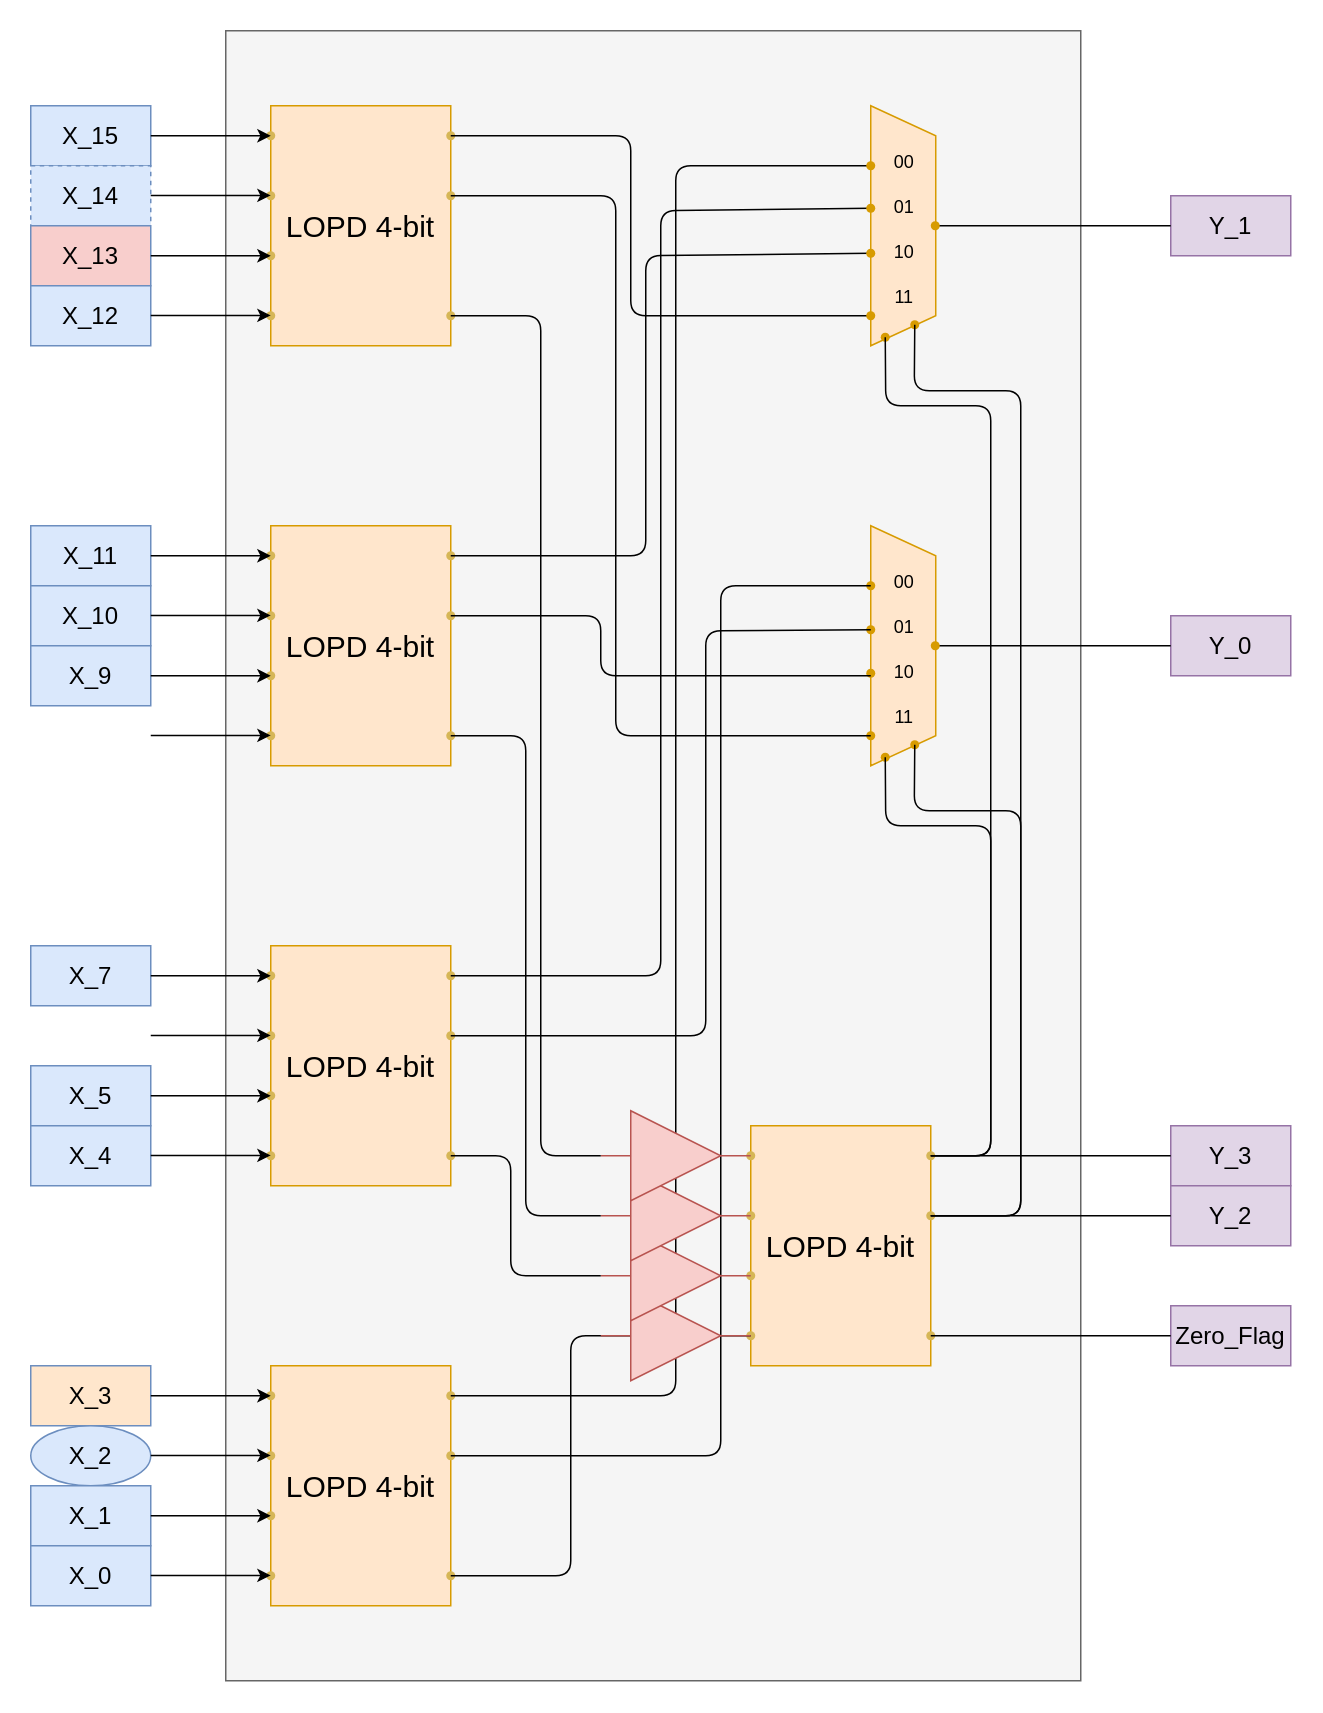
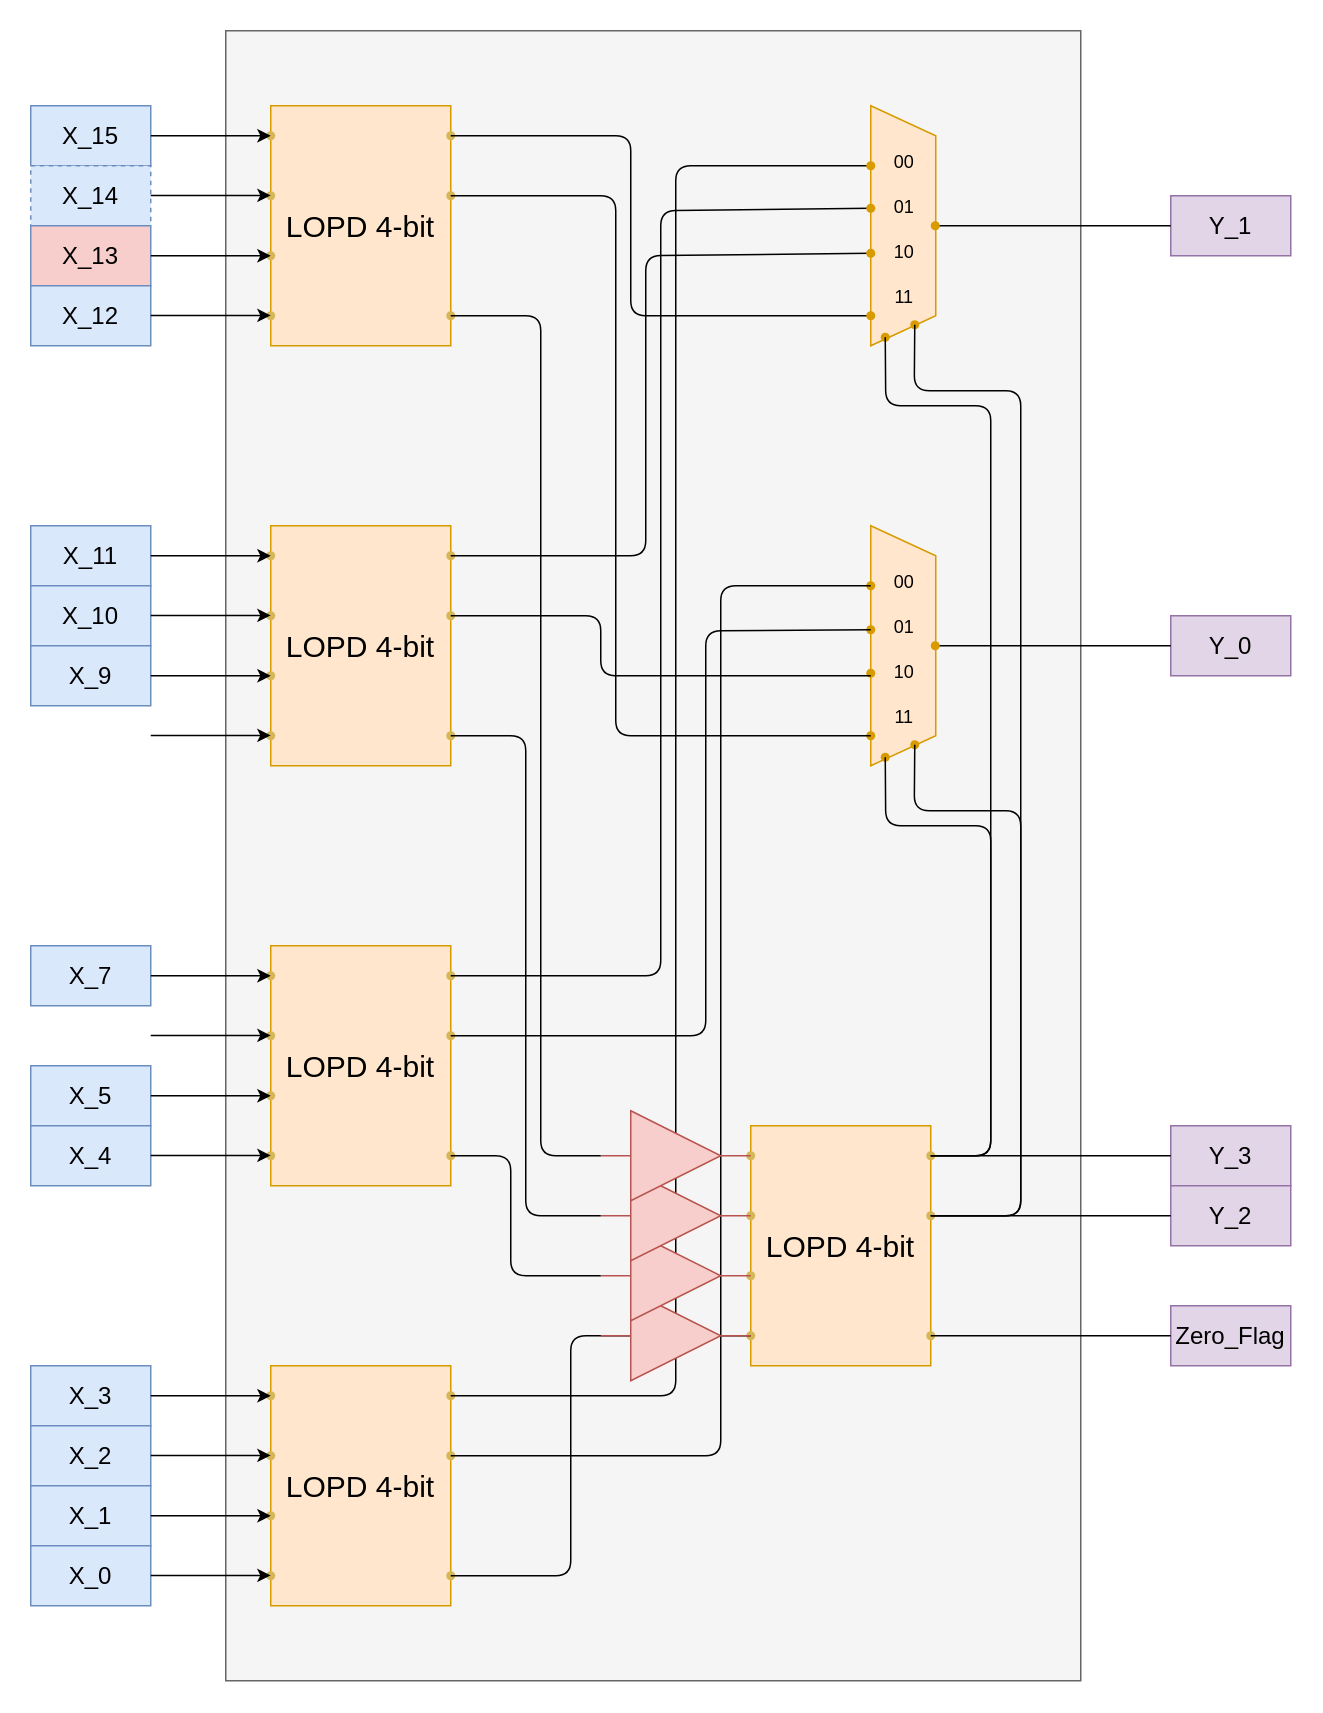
(91, 1396) -> (91, 1396)
(91, 1456) -> (91, 1456)
